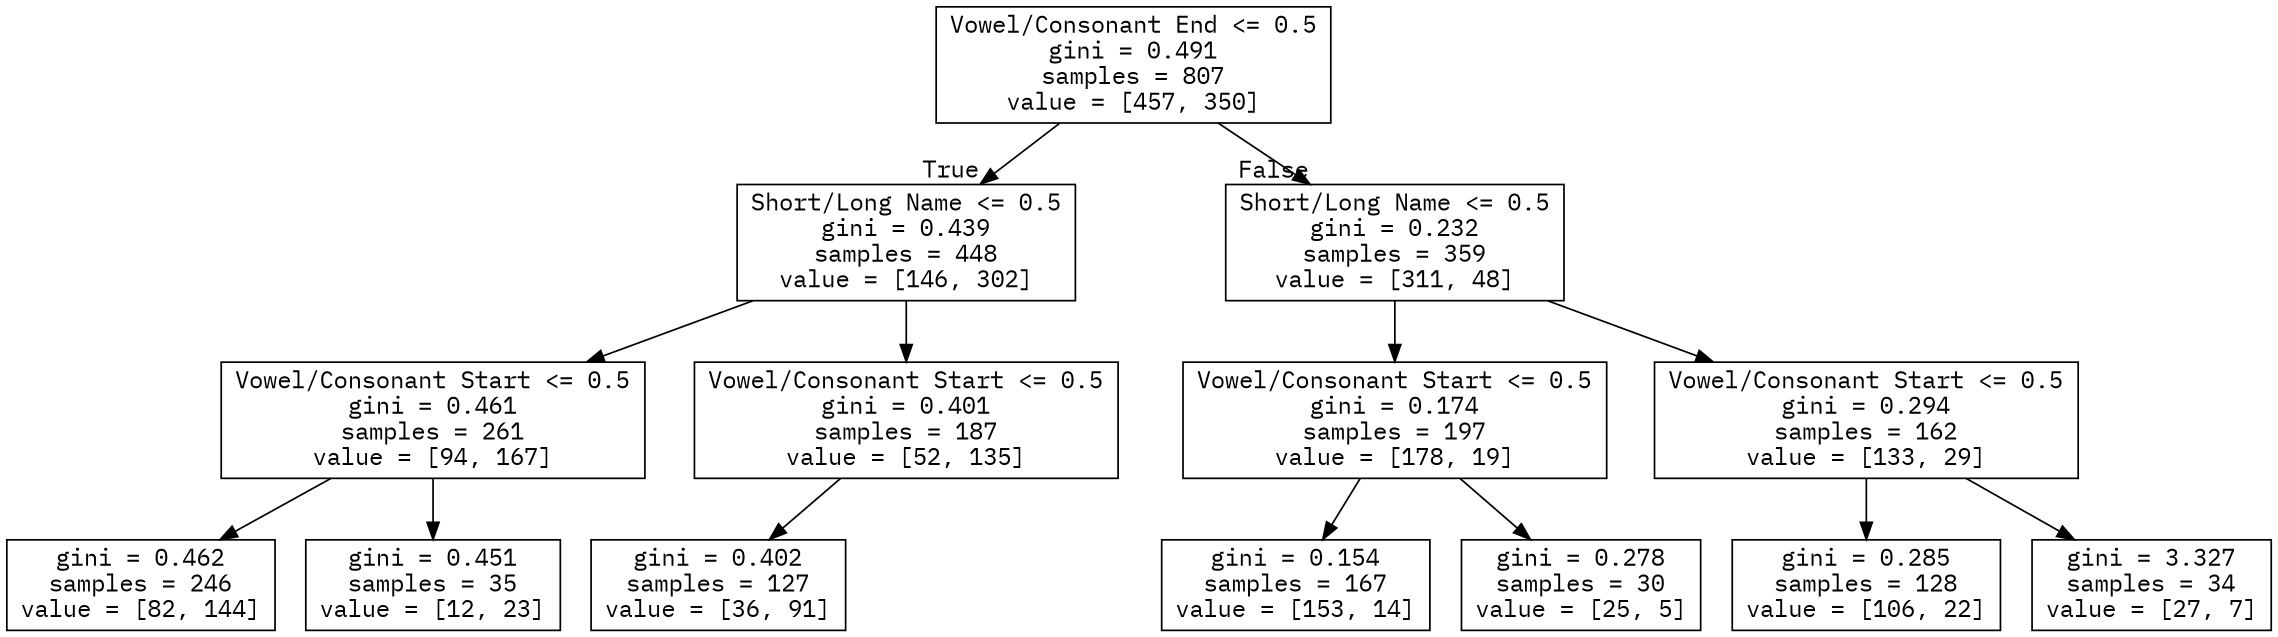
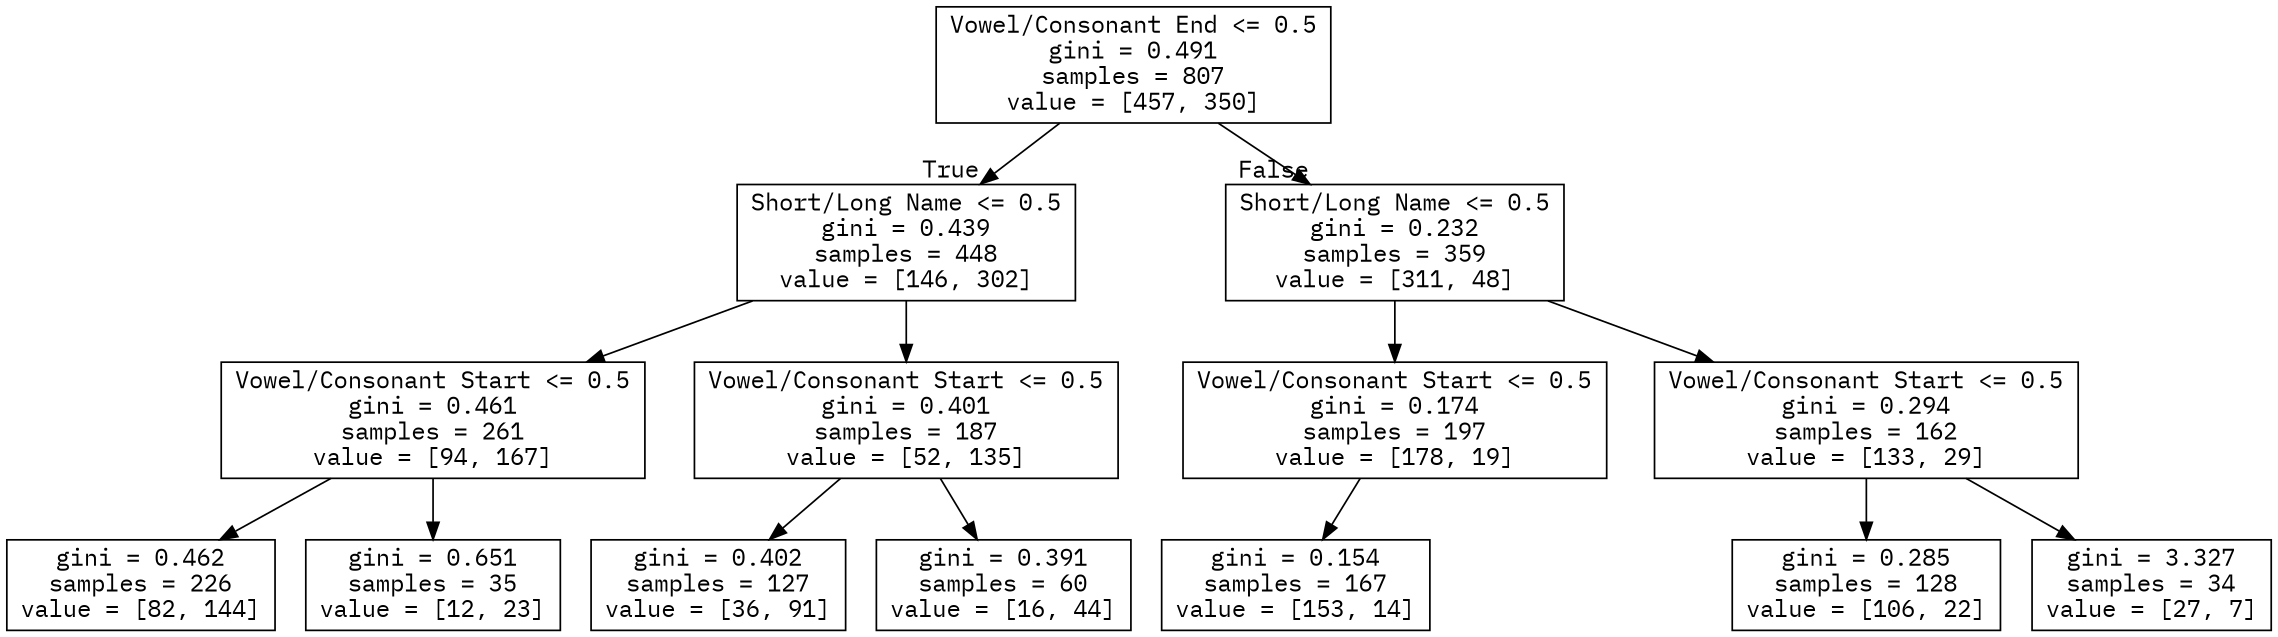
(141, 585) -> (141, 585)
(433, 585) -> (433, 585)
none -> (1004, 585)
(1581, 585) -> none
